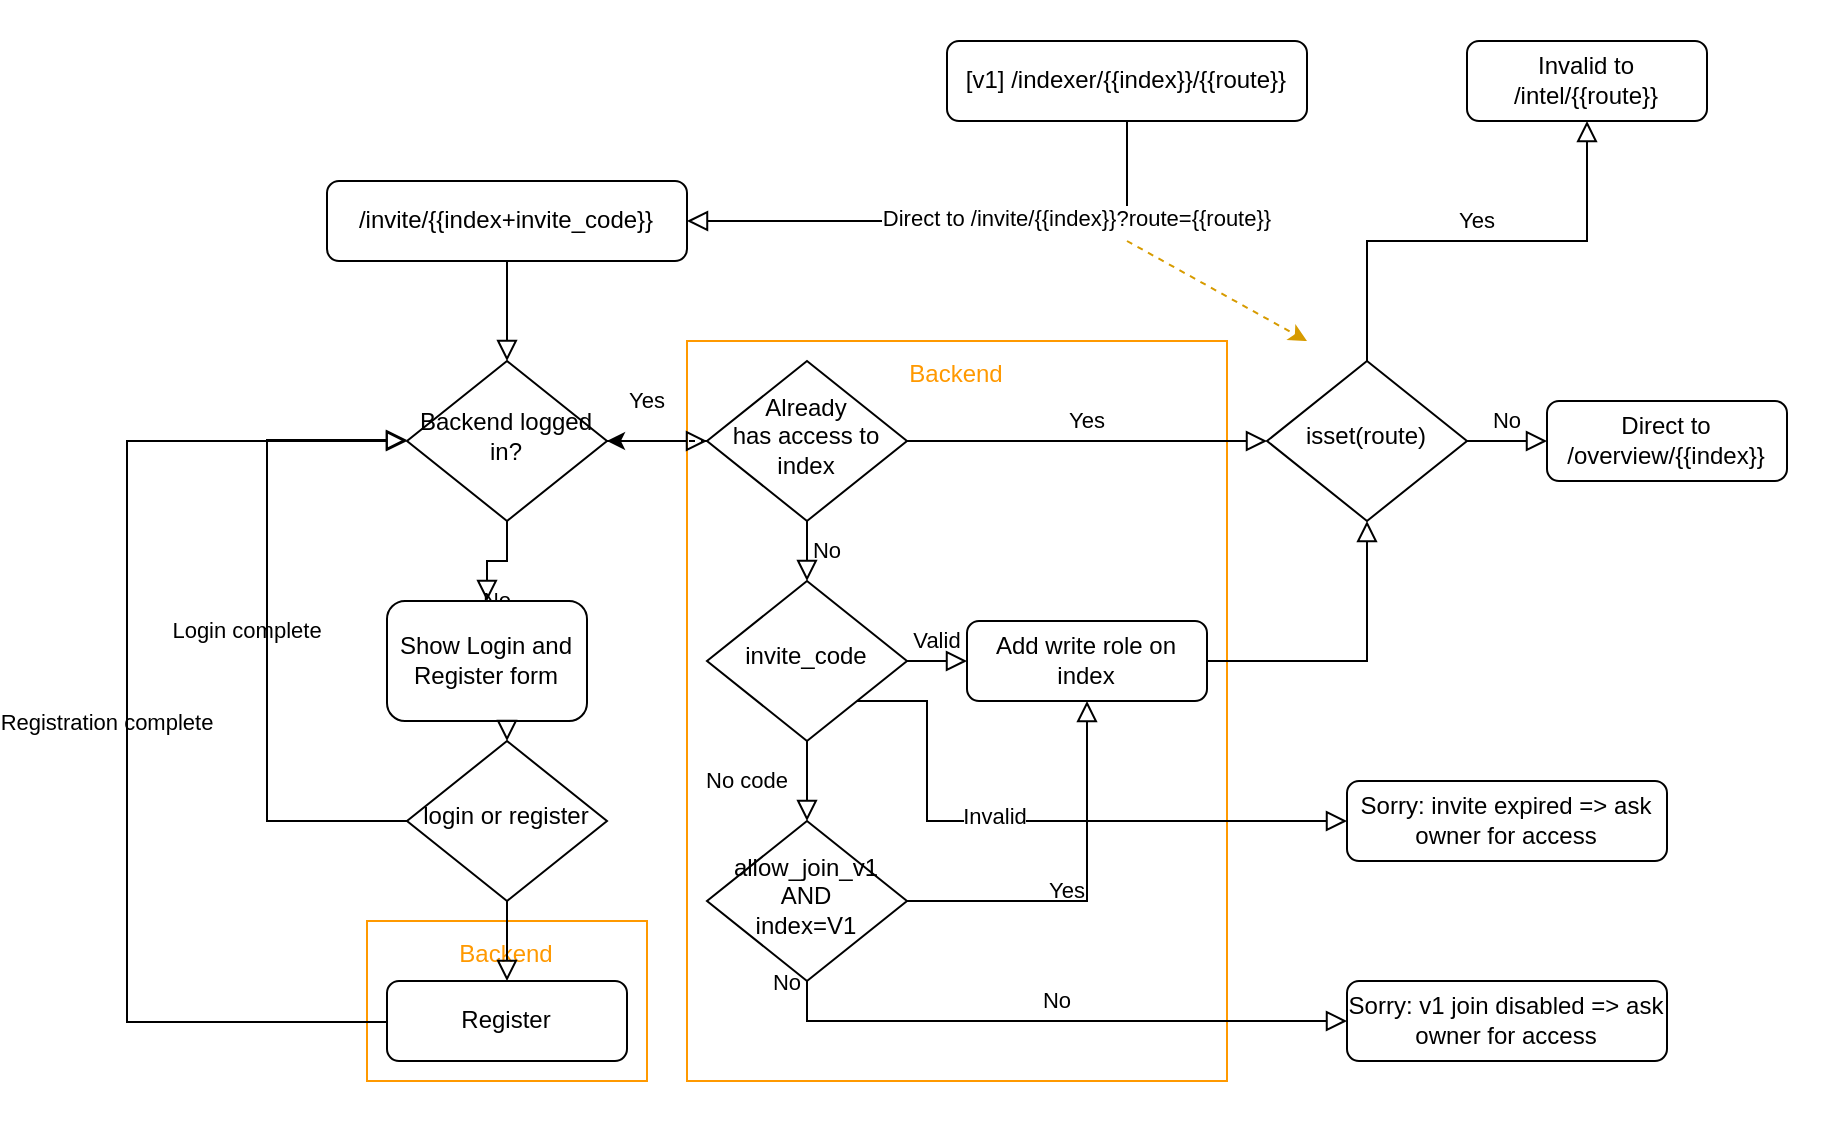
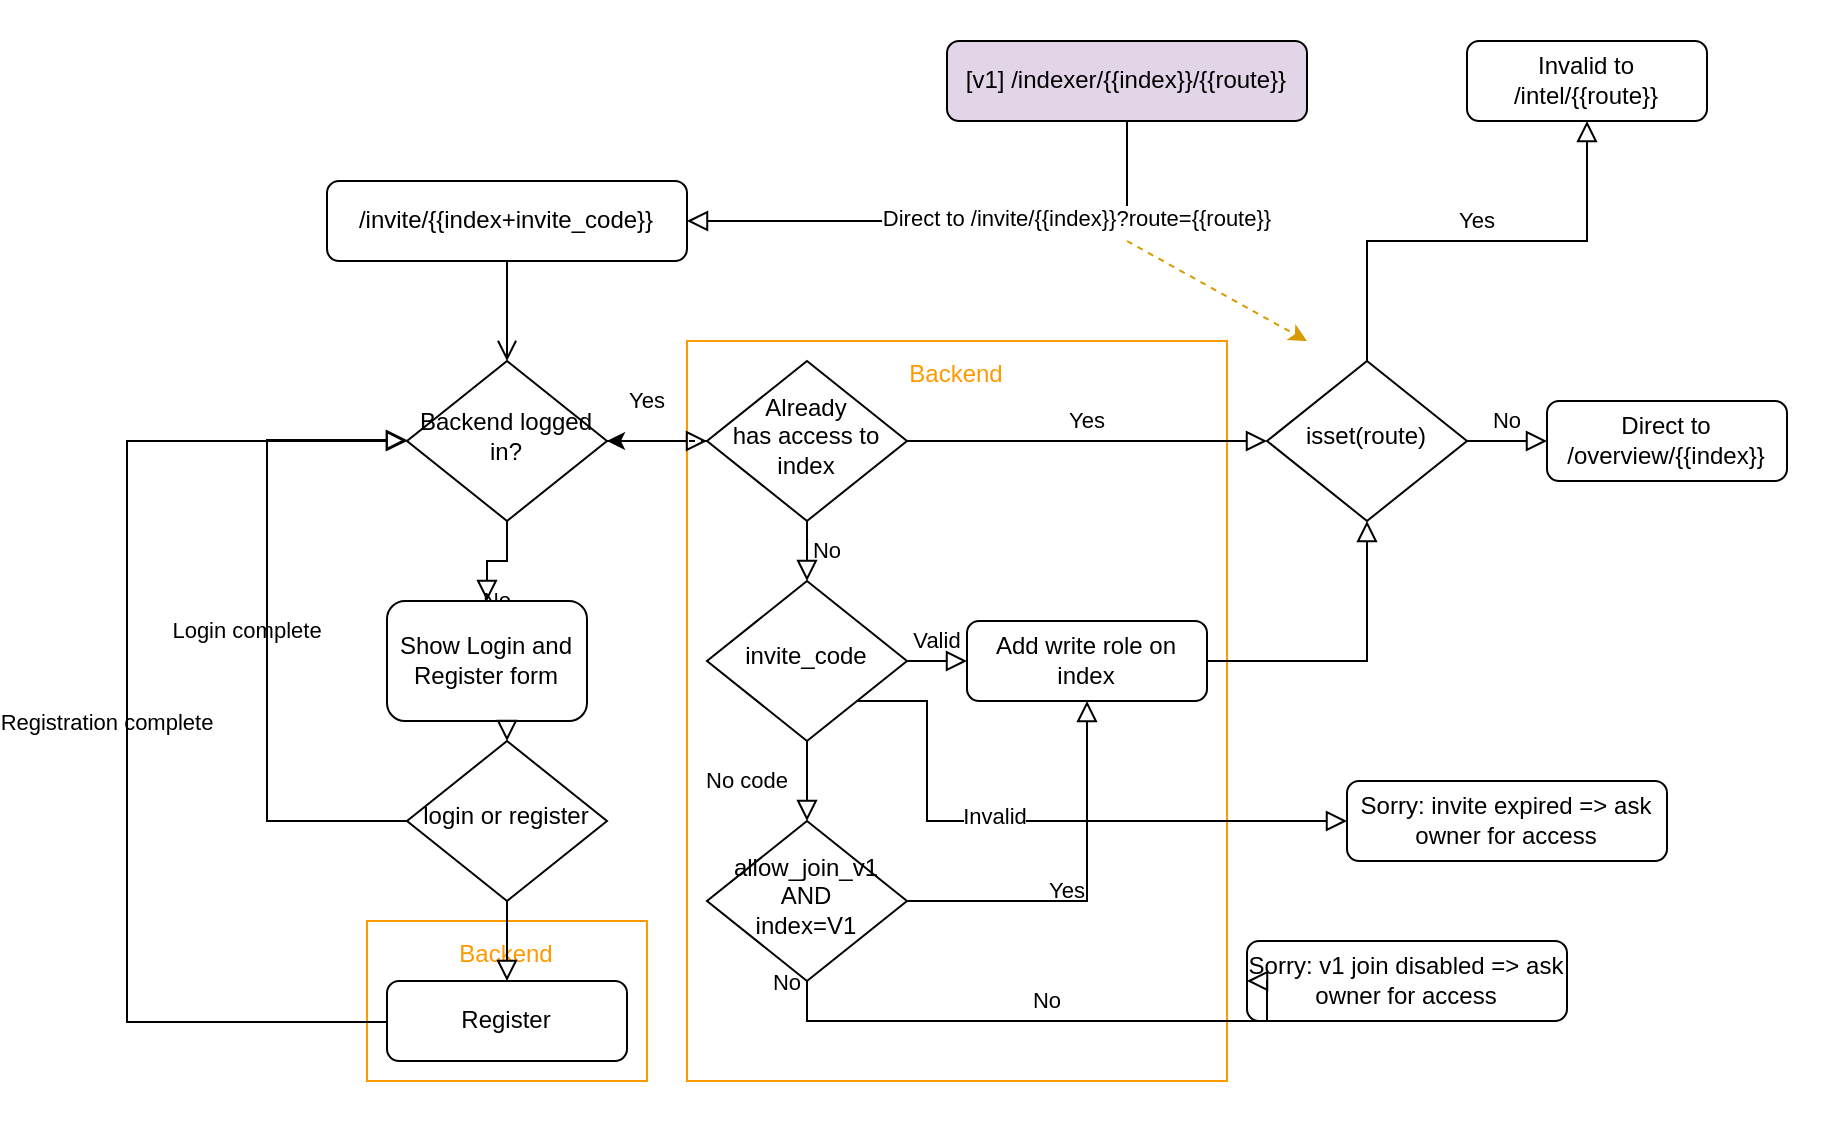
(1127, 81) -> (1127, 81)
(507, 339) -> (507, 346)
(1507, 1021) -> (1407, 981)
